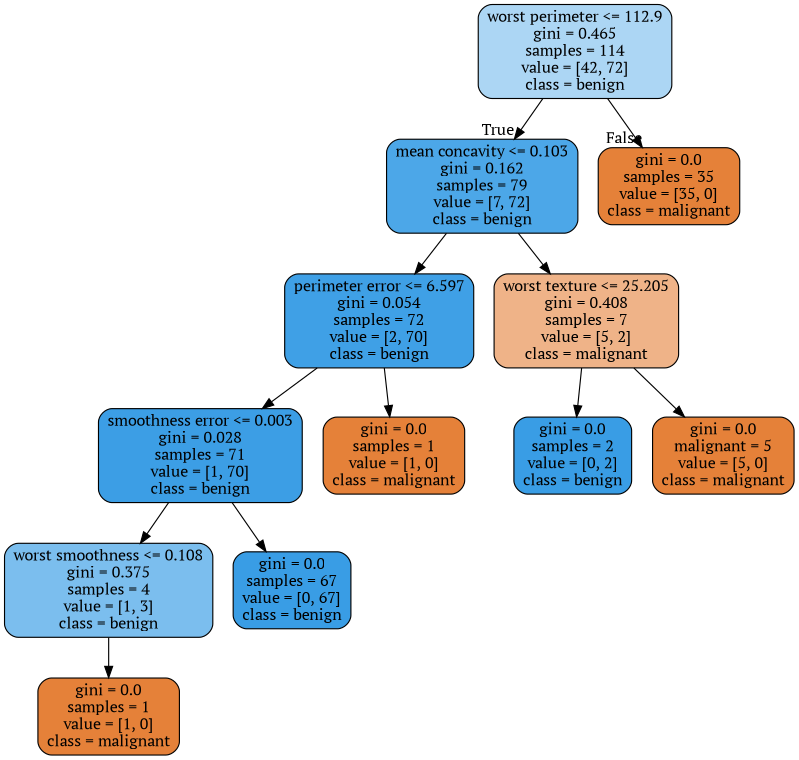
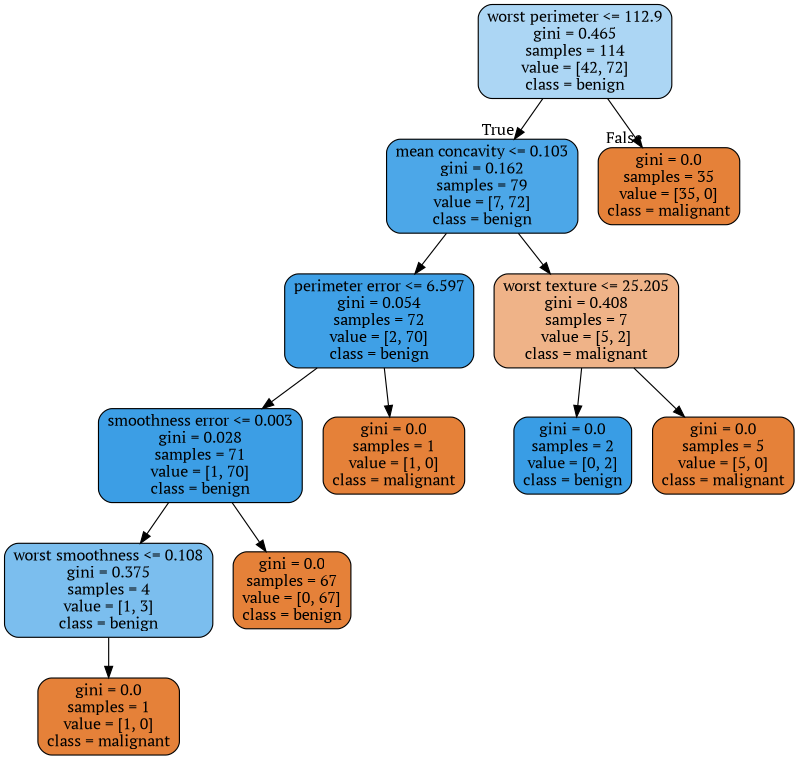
(723, 456) -> (723, 456)
(292, 590) -> (292, 590)
